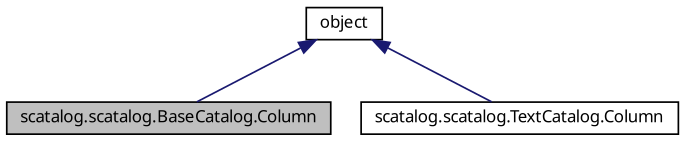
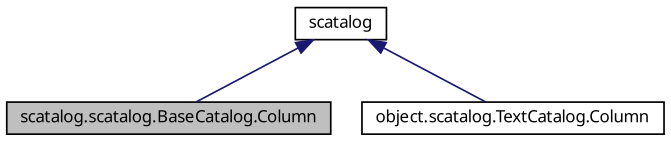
(344, 24) -> (341, 24)
(520, 118) -> (513, 118)
